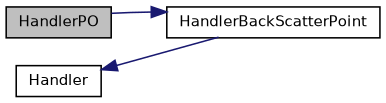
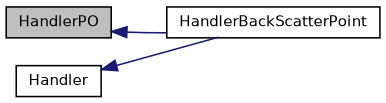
(131, 12) -> (147, 33)
